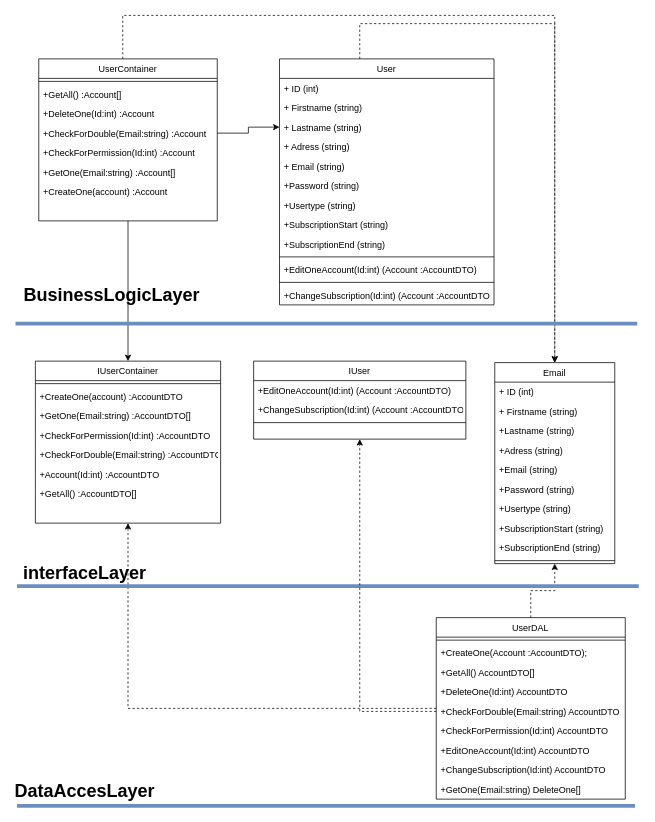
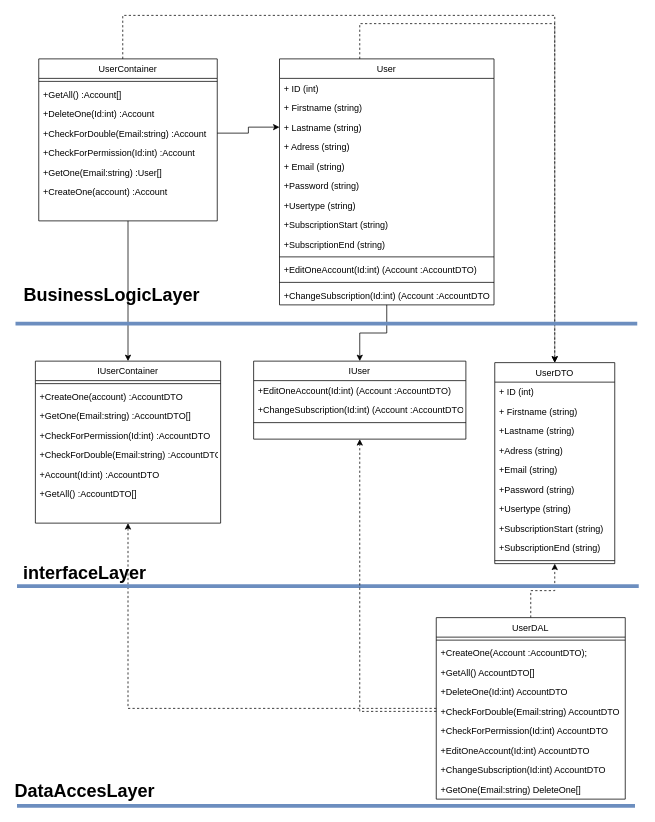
(116, 173) -> (109, 173)
none -> (387, 321)
(554, 373) -> (554, 373)
